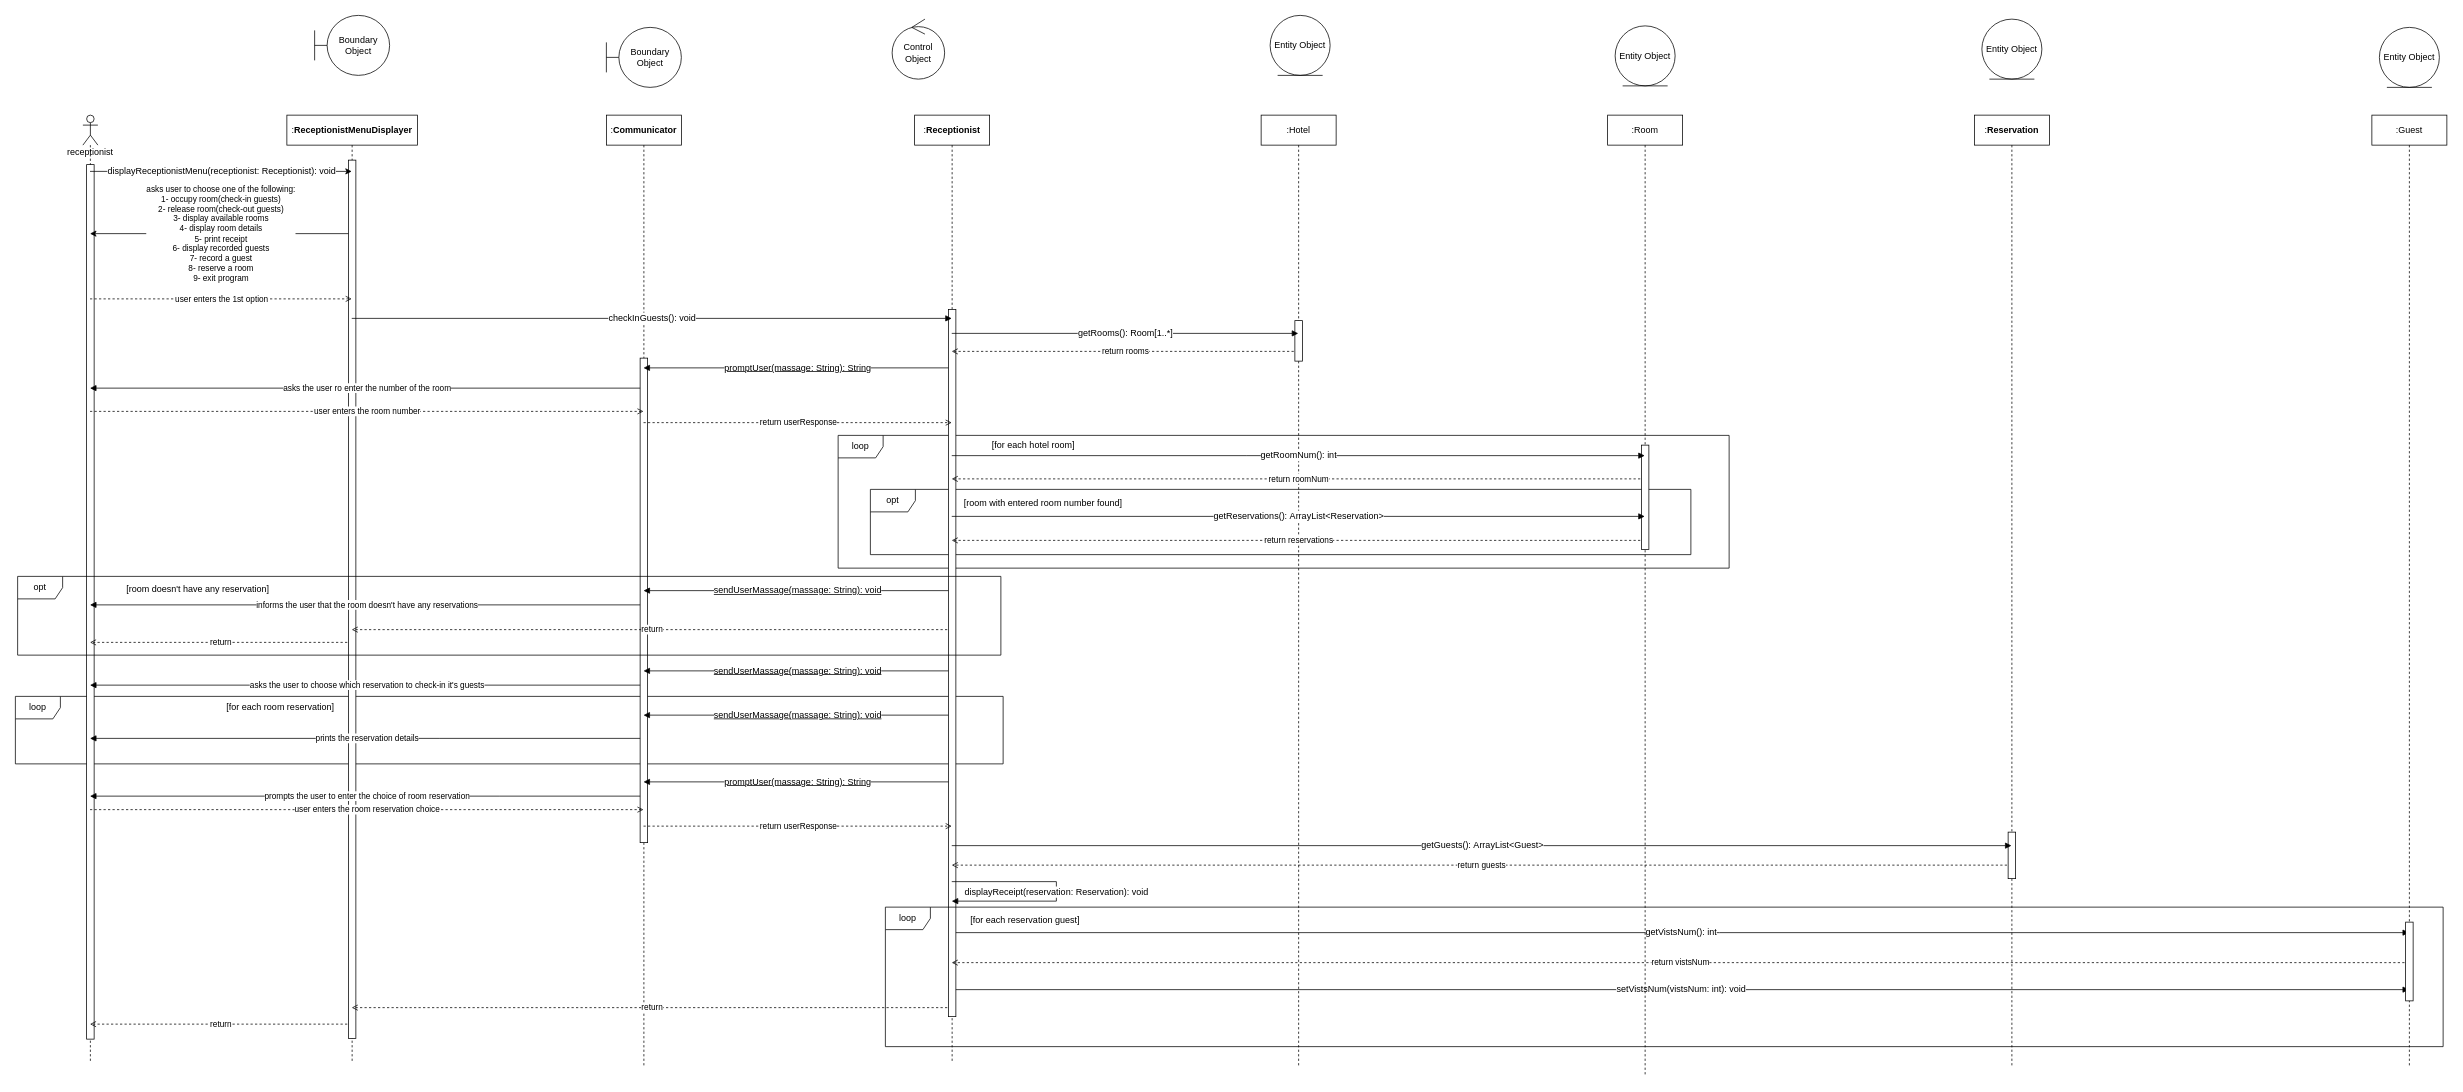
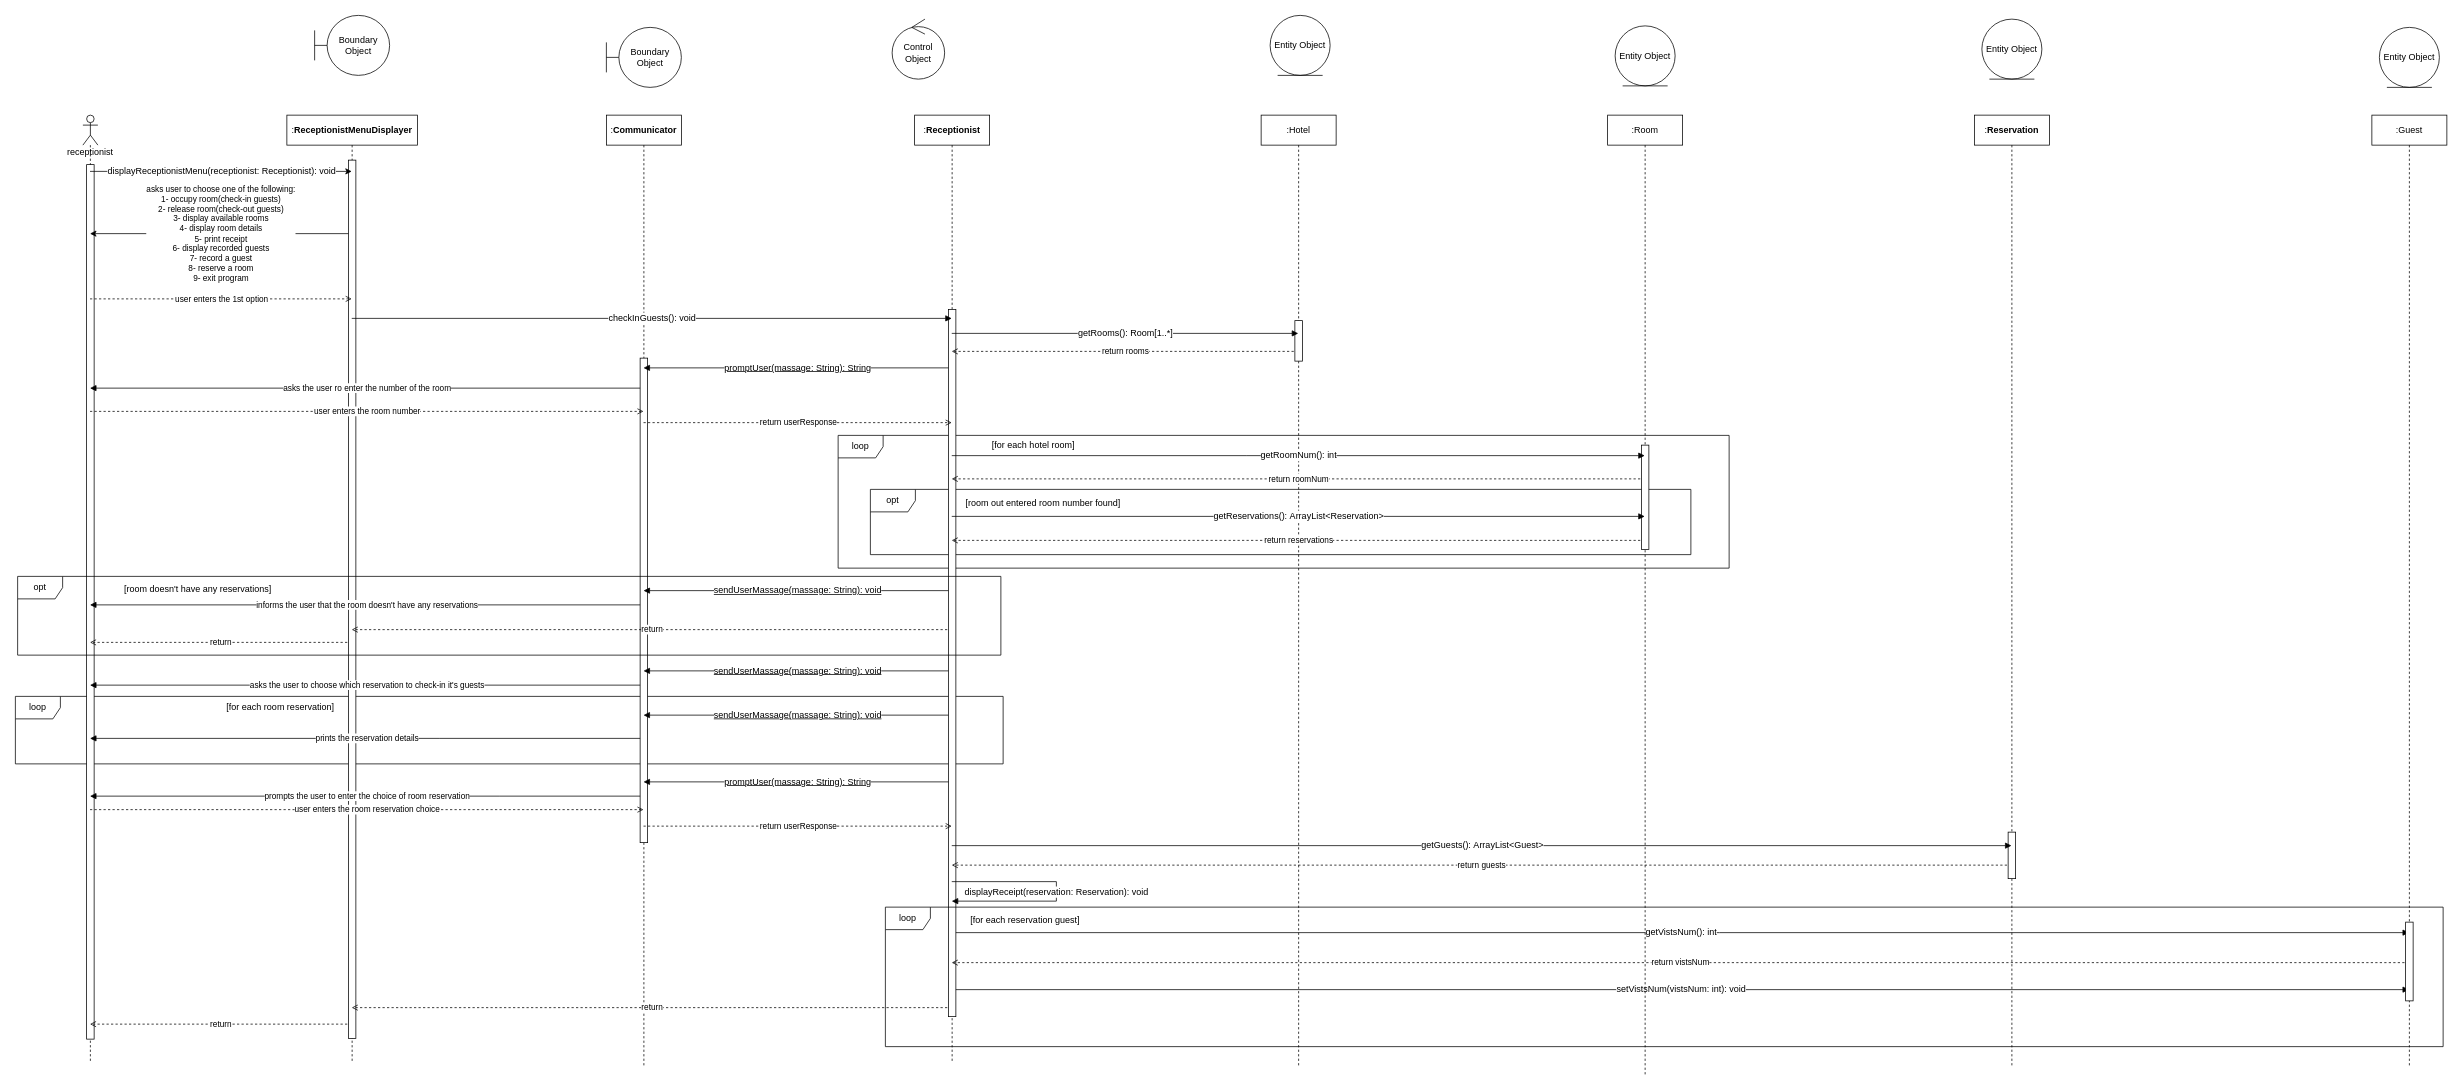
(1043, 503) -> (1043, 503)
(198, 589) -> (198, 589)
